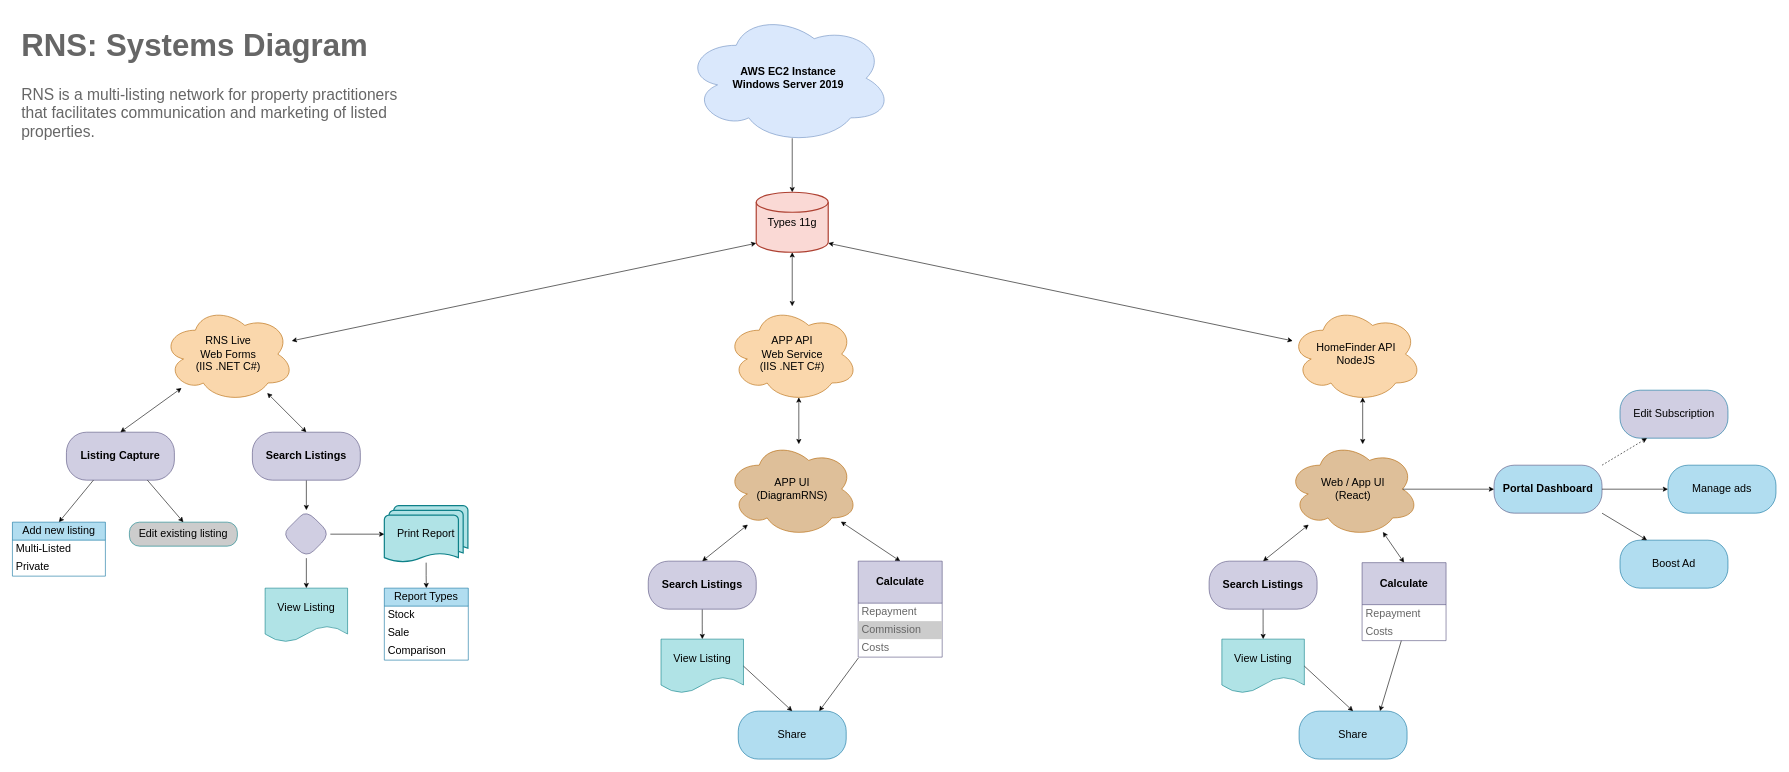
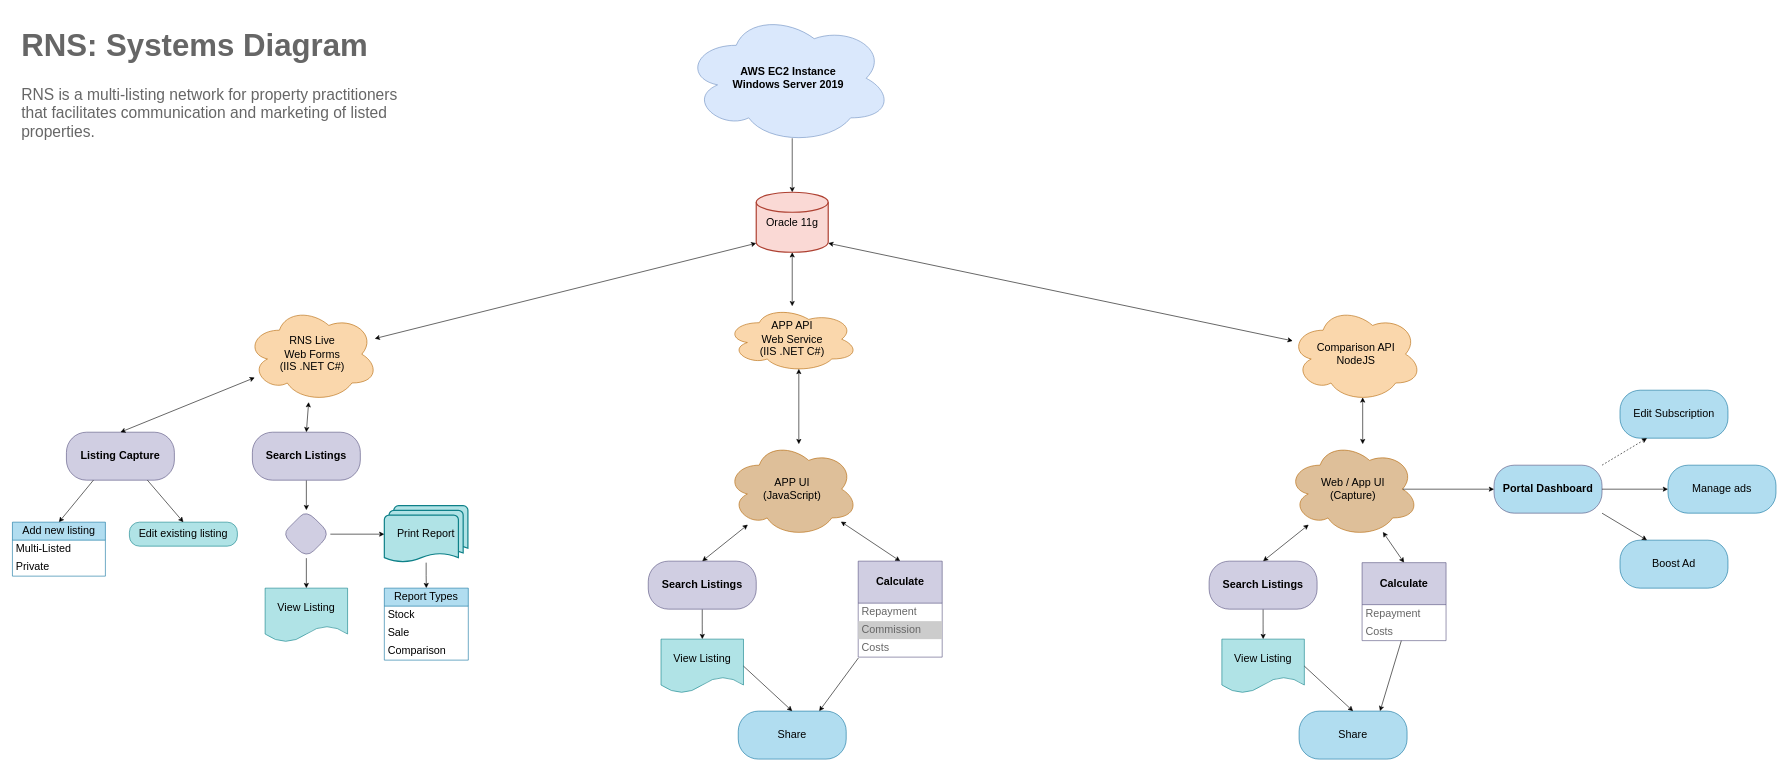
(792, 222) -> (792, 222)
(228, 354) -> (312, 354)
(792, 354) -> (792, 339)
(1356, 354) -> (1356, 354)
(1674, 414) -> (1674, 414)
(792, 489) -> (792, 489)
(1353, 489) -> (1353, 489)
(183, 534) -> (183, 534)
